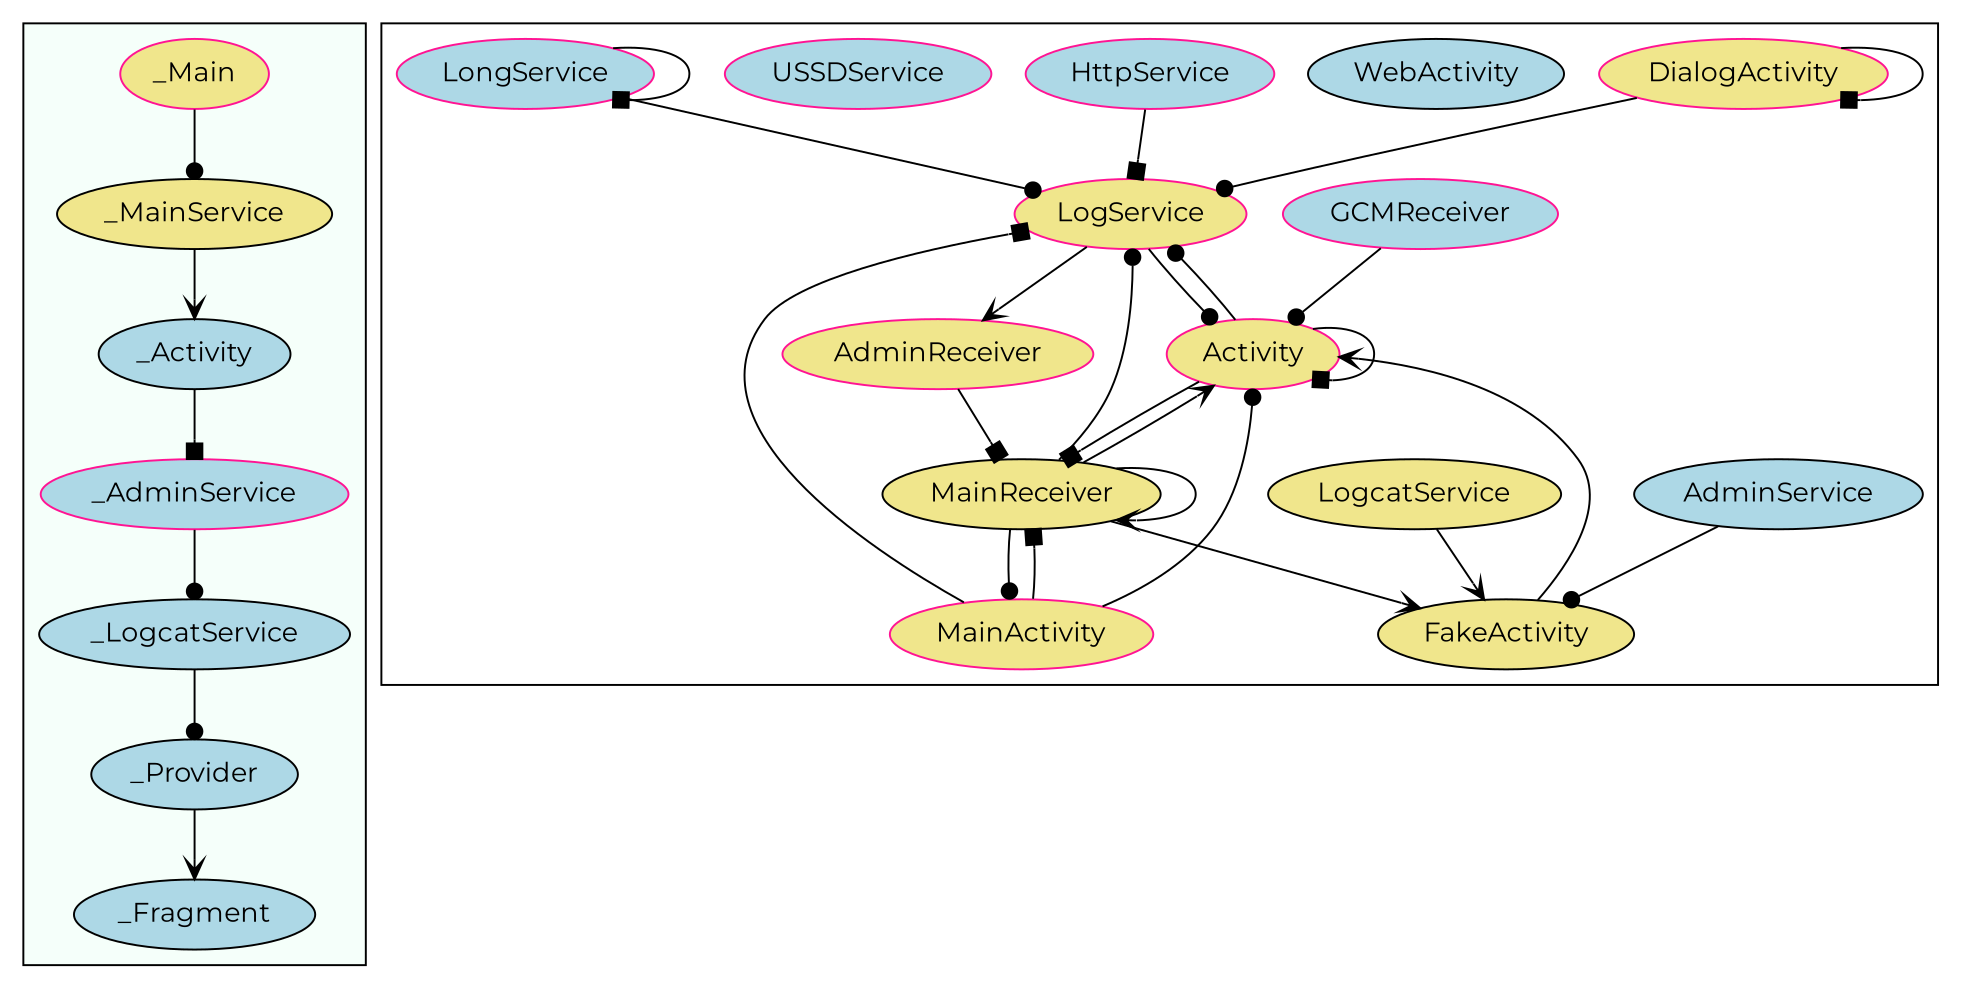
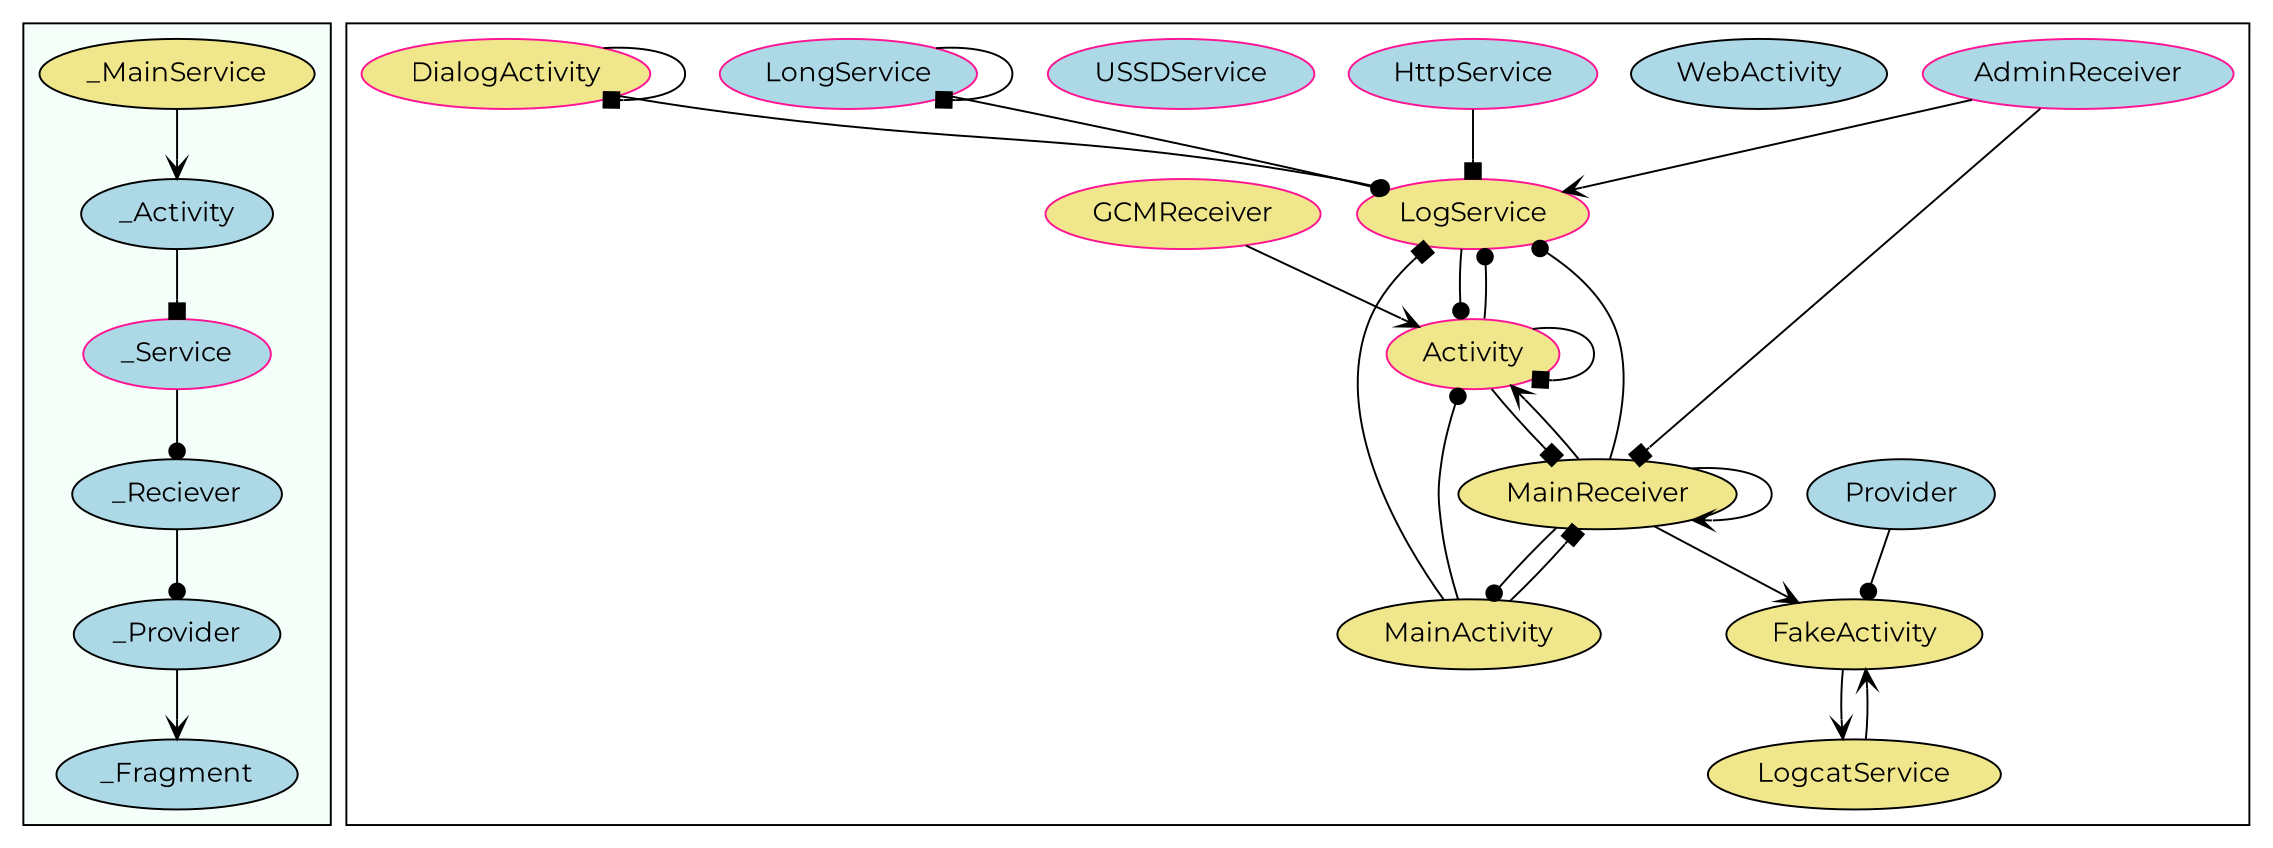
(195, 74) -> none
(1420, 214) -> (1183, 214)
(1043, 278) -> (1777, 144)
(1342, 280) -> (1323, 282)
(938, 354) -> (2078, 74)
(1547, 427) -> (1841, 694)
(195, 494) -> (177, 354)
(1778, 494) -> (1901, 494)
(195, 634) -> (177, 494)
(1022, 634) -> (1469, 634)
